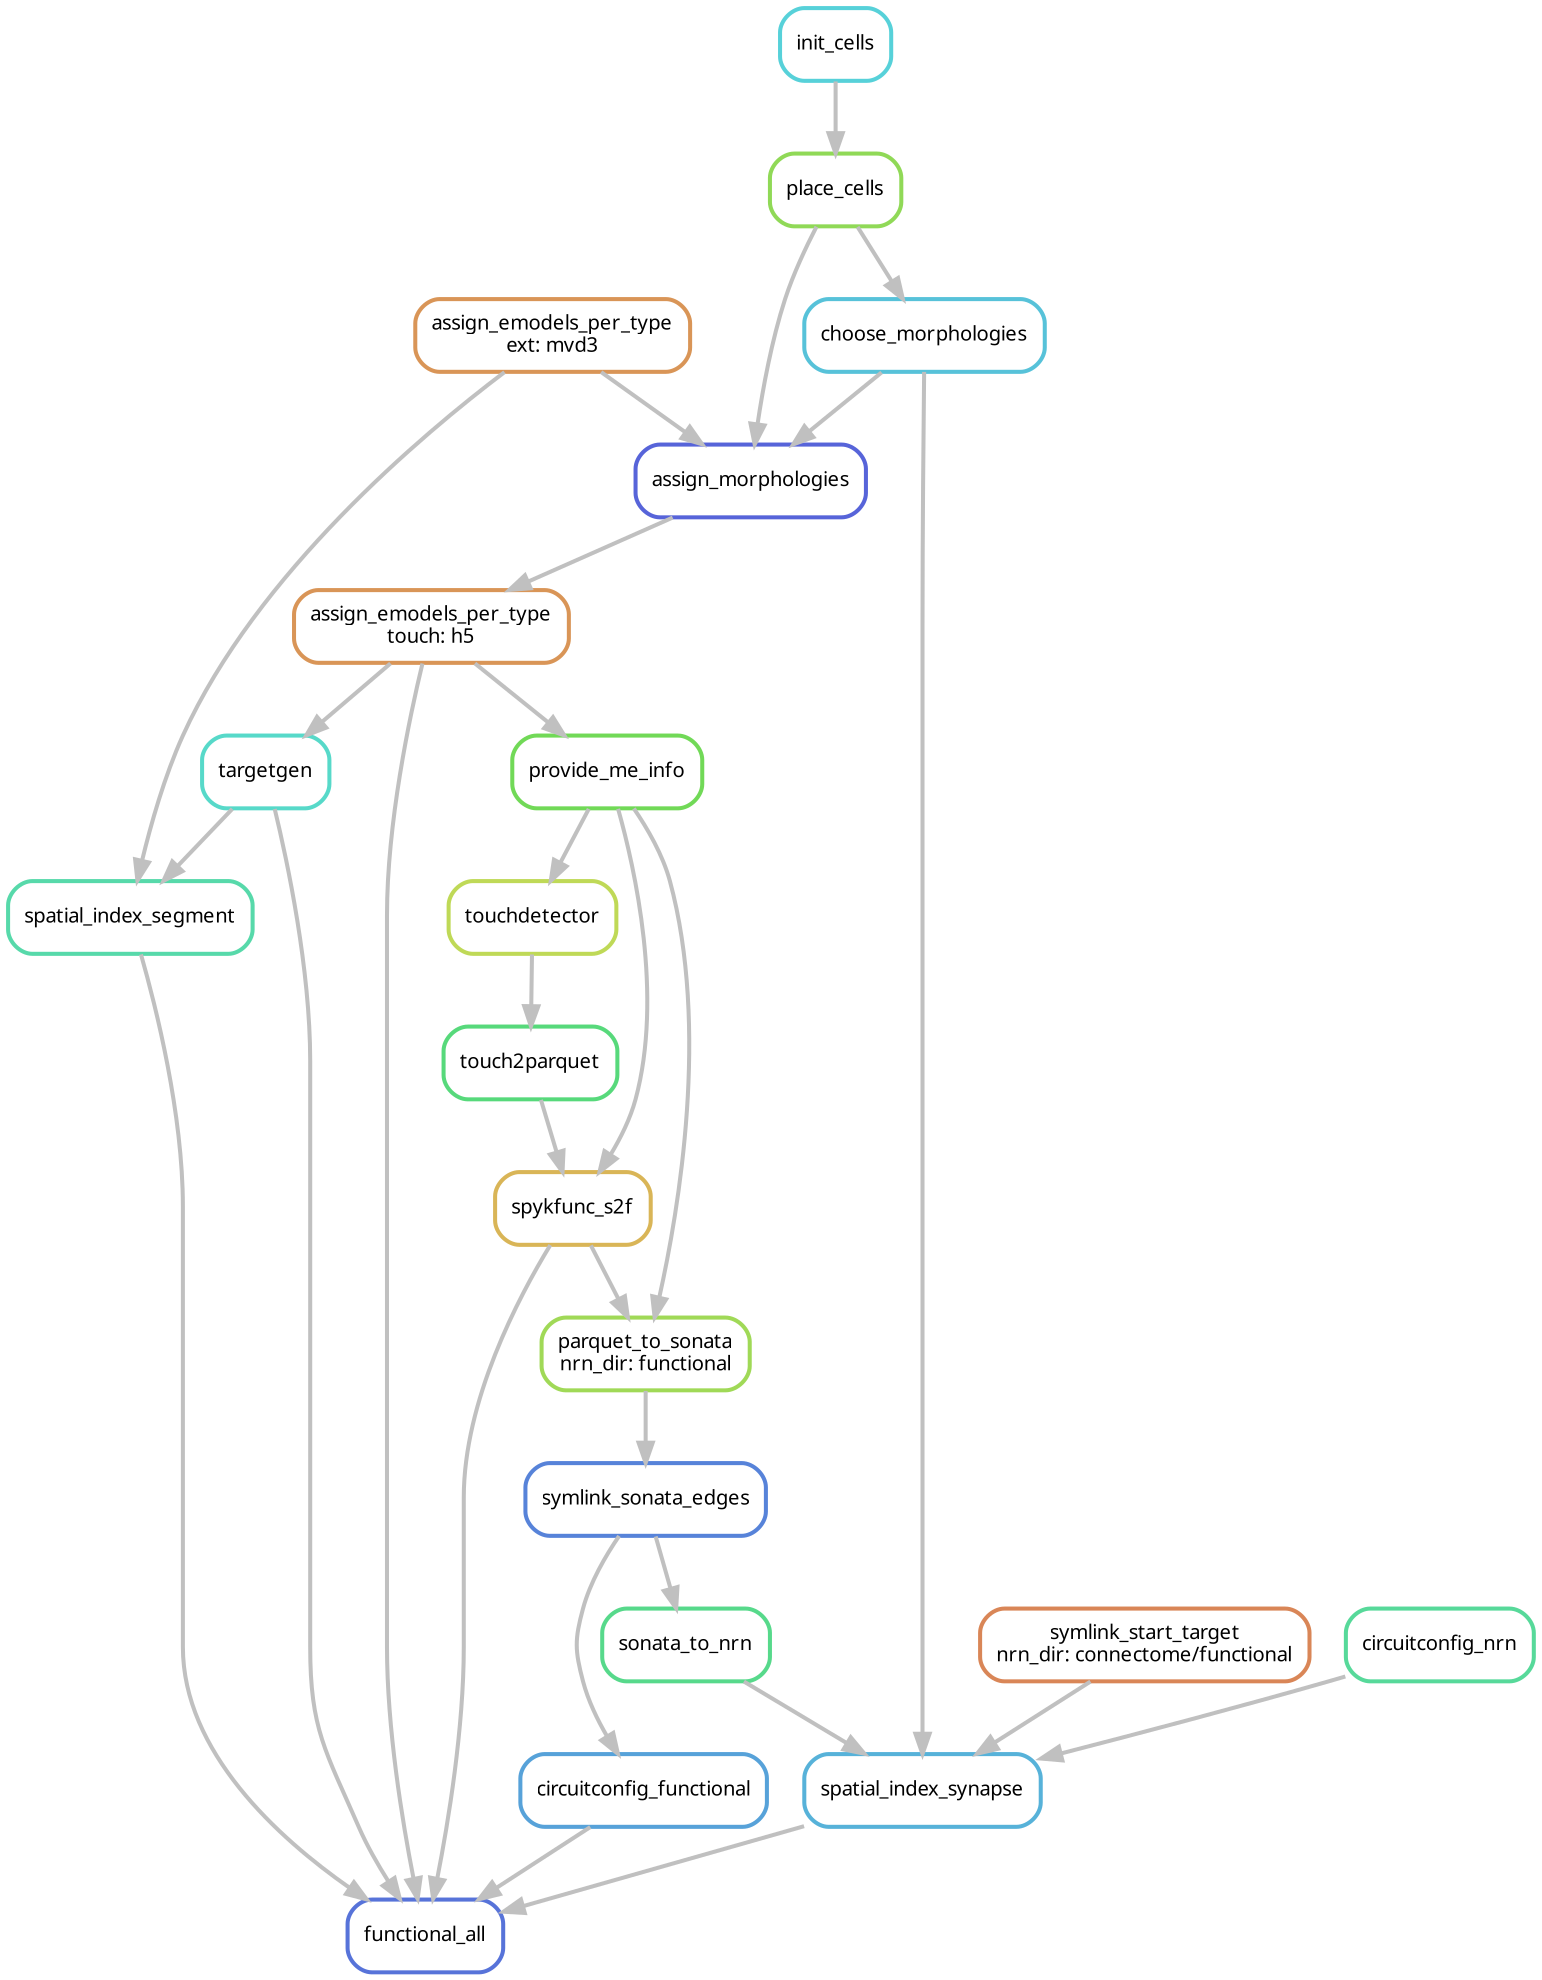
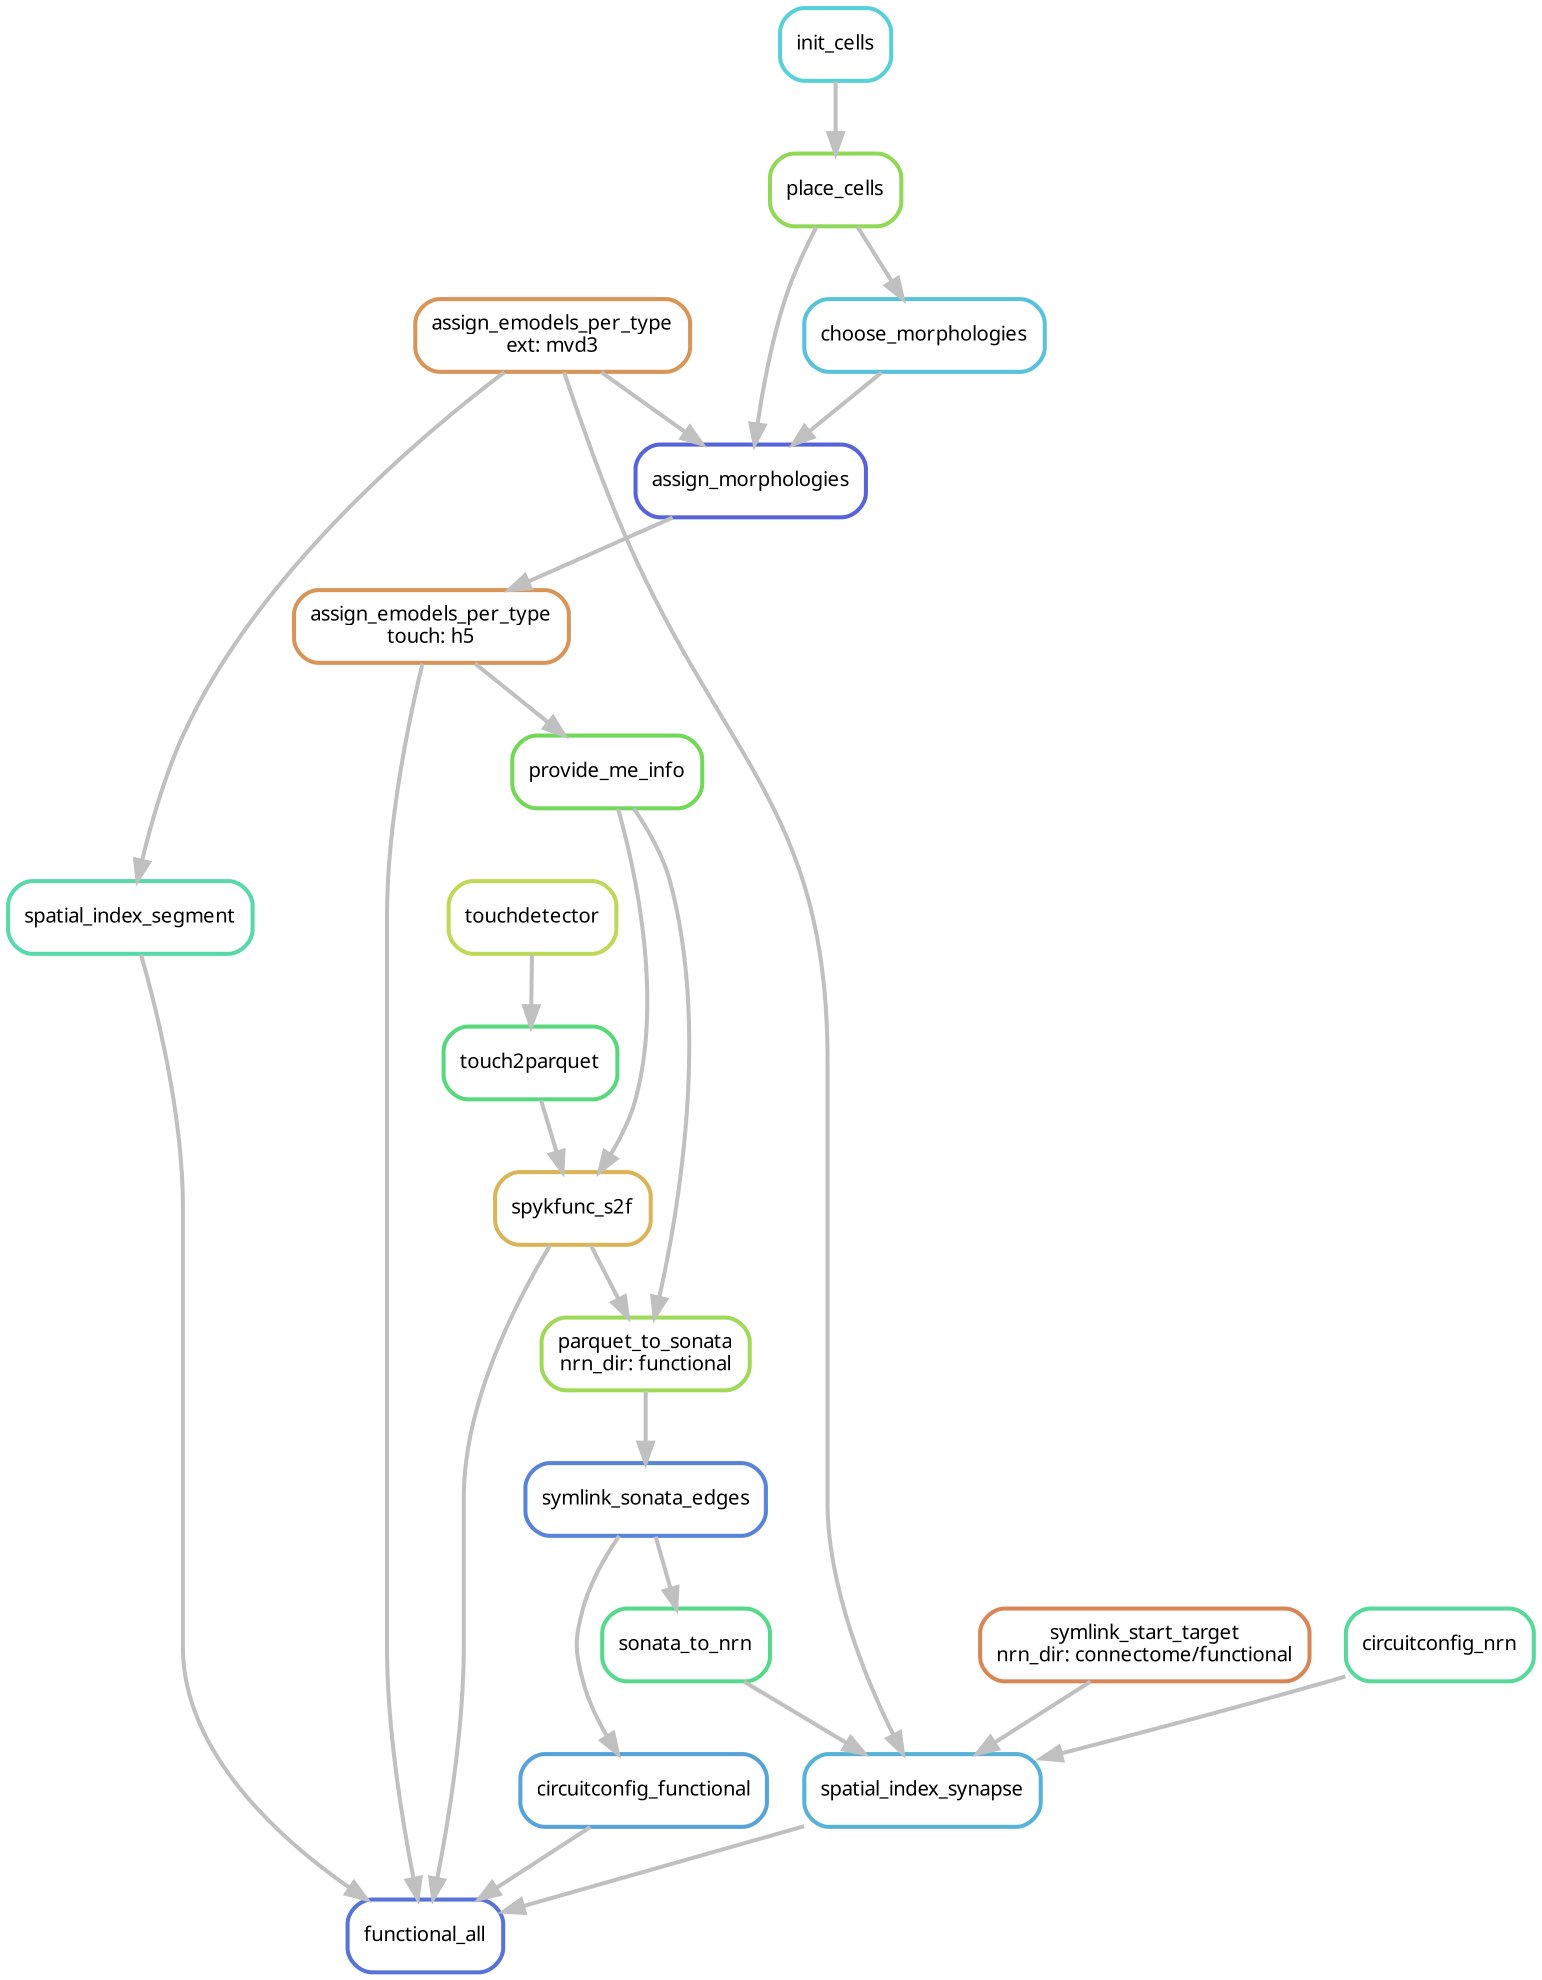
(266, 772) -> none
(575, 836) -> none
(923, 1053) -> (826, 1031)
